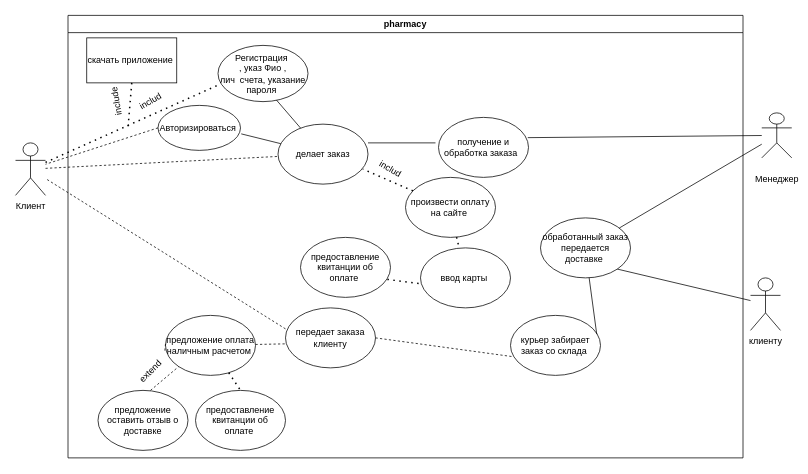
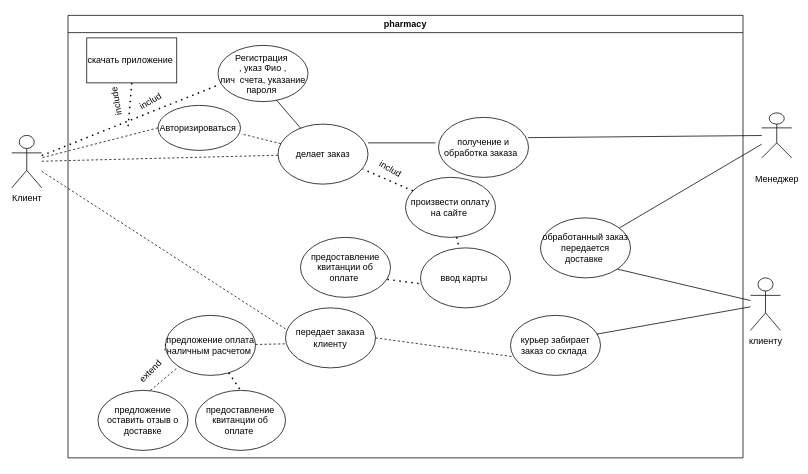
(260, 139) -> (260, 139)
(30, 169) -> (27, 162)
(593, 306) -> (673, 320)
